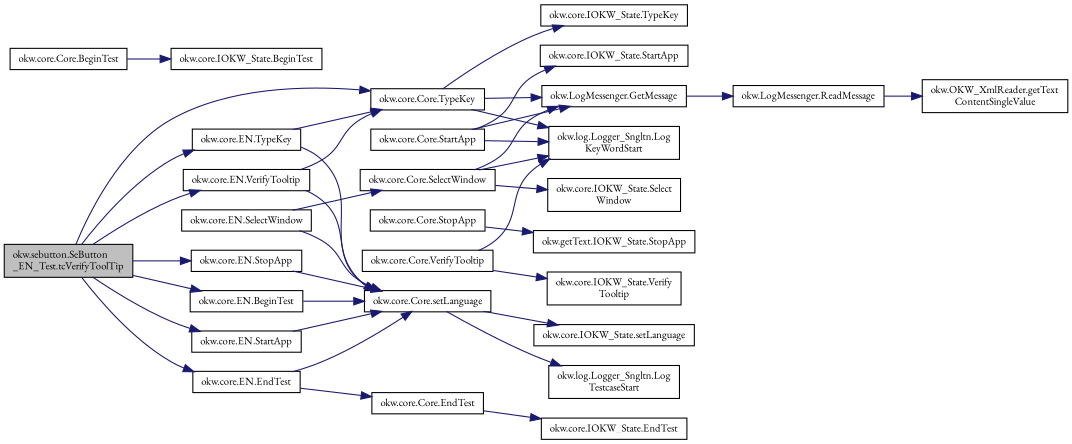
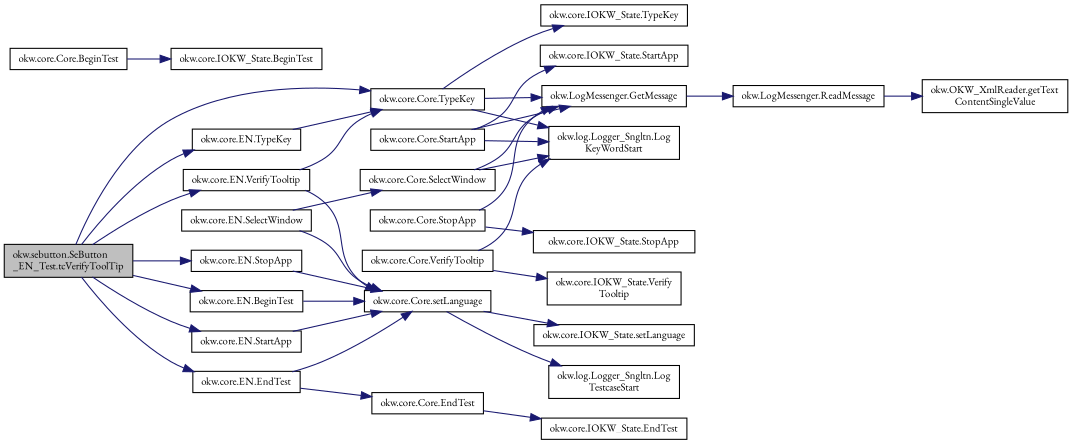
none -> (512, 172)
(614, 195) -> none
(341, 211) -> none
(614, 242) -> (614, 242)
